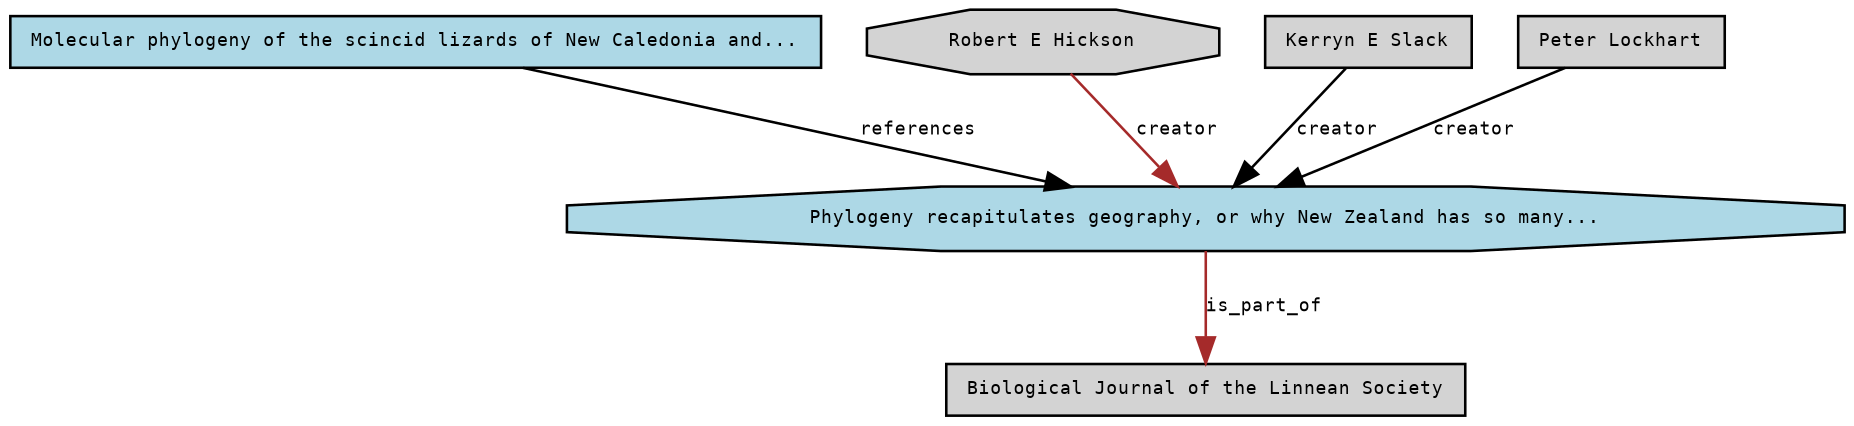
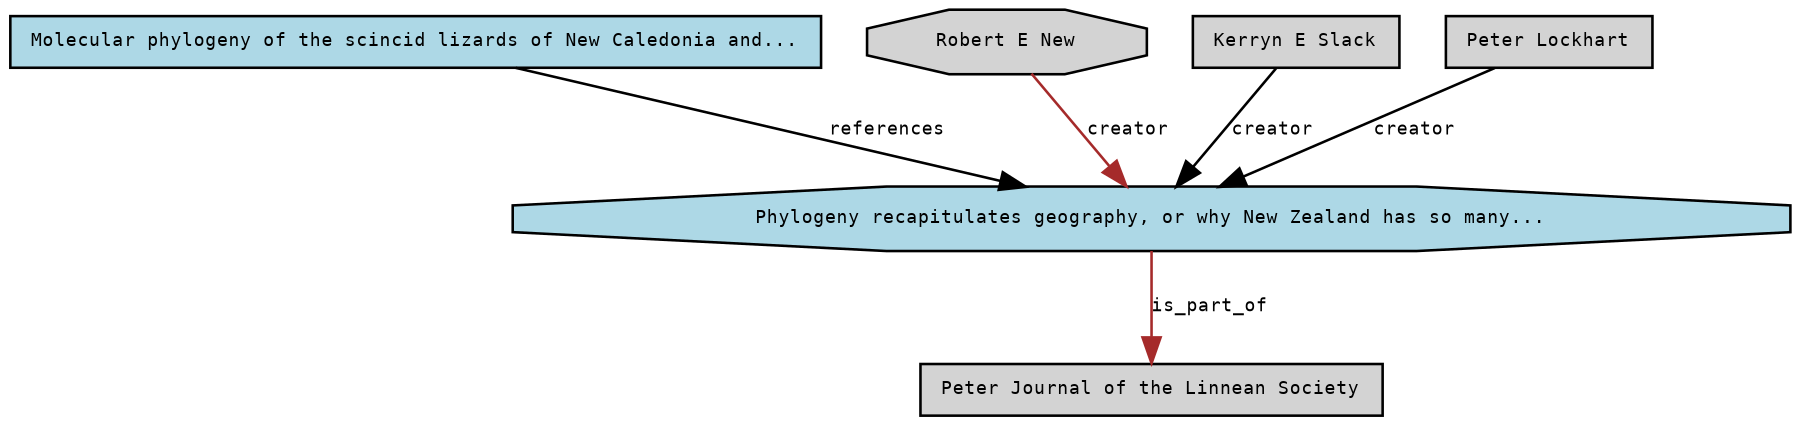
(1043, 42) -> (1007, 42)
(1206, 390) -> (1152, 390)
